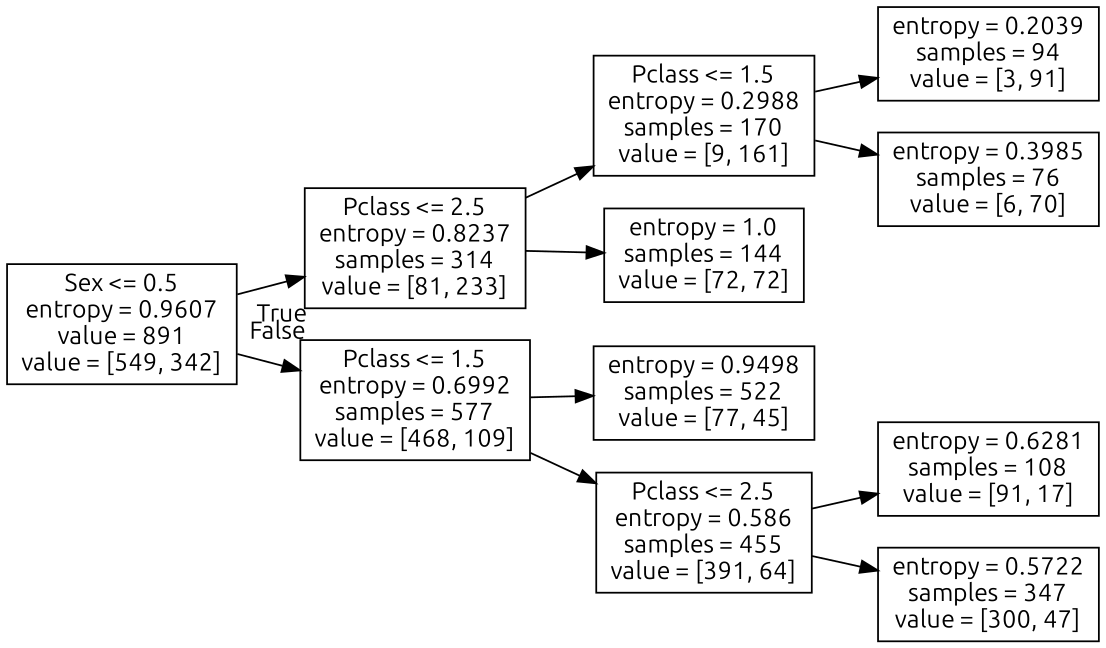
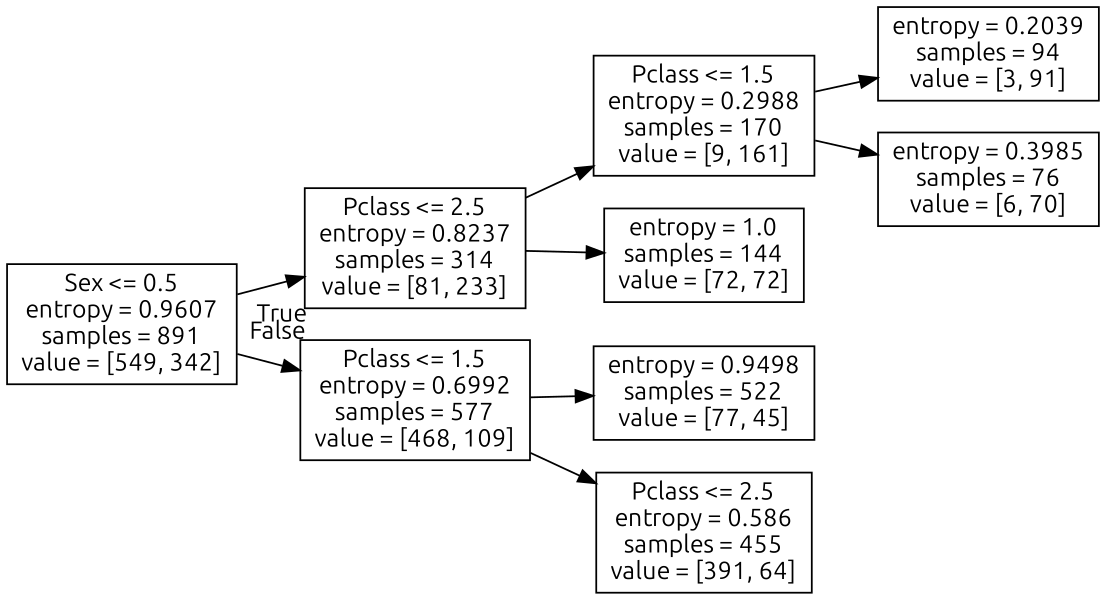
(122, 324) -> (122, 324)
(988, 469) -> none
(988, 594) -> none
